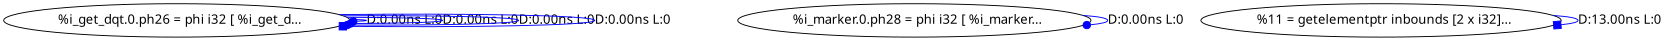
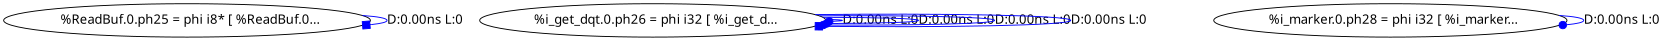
none -> (187, 20)
(1381, 20) -> none
